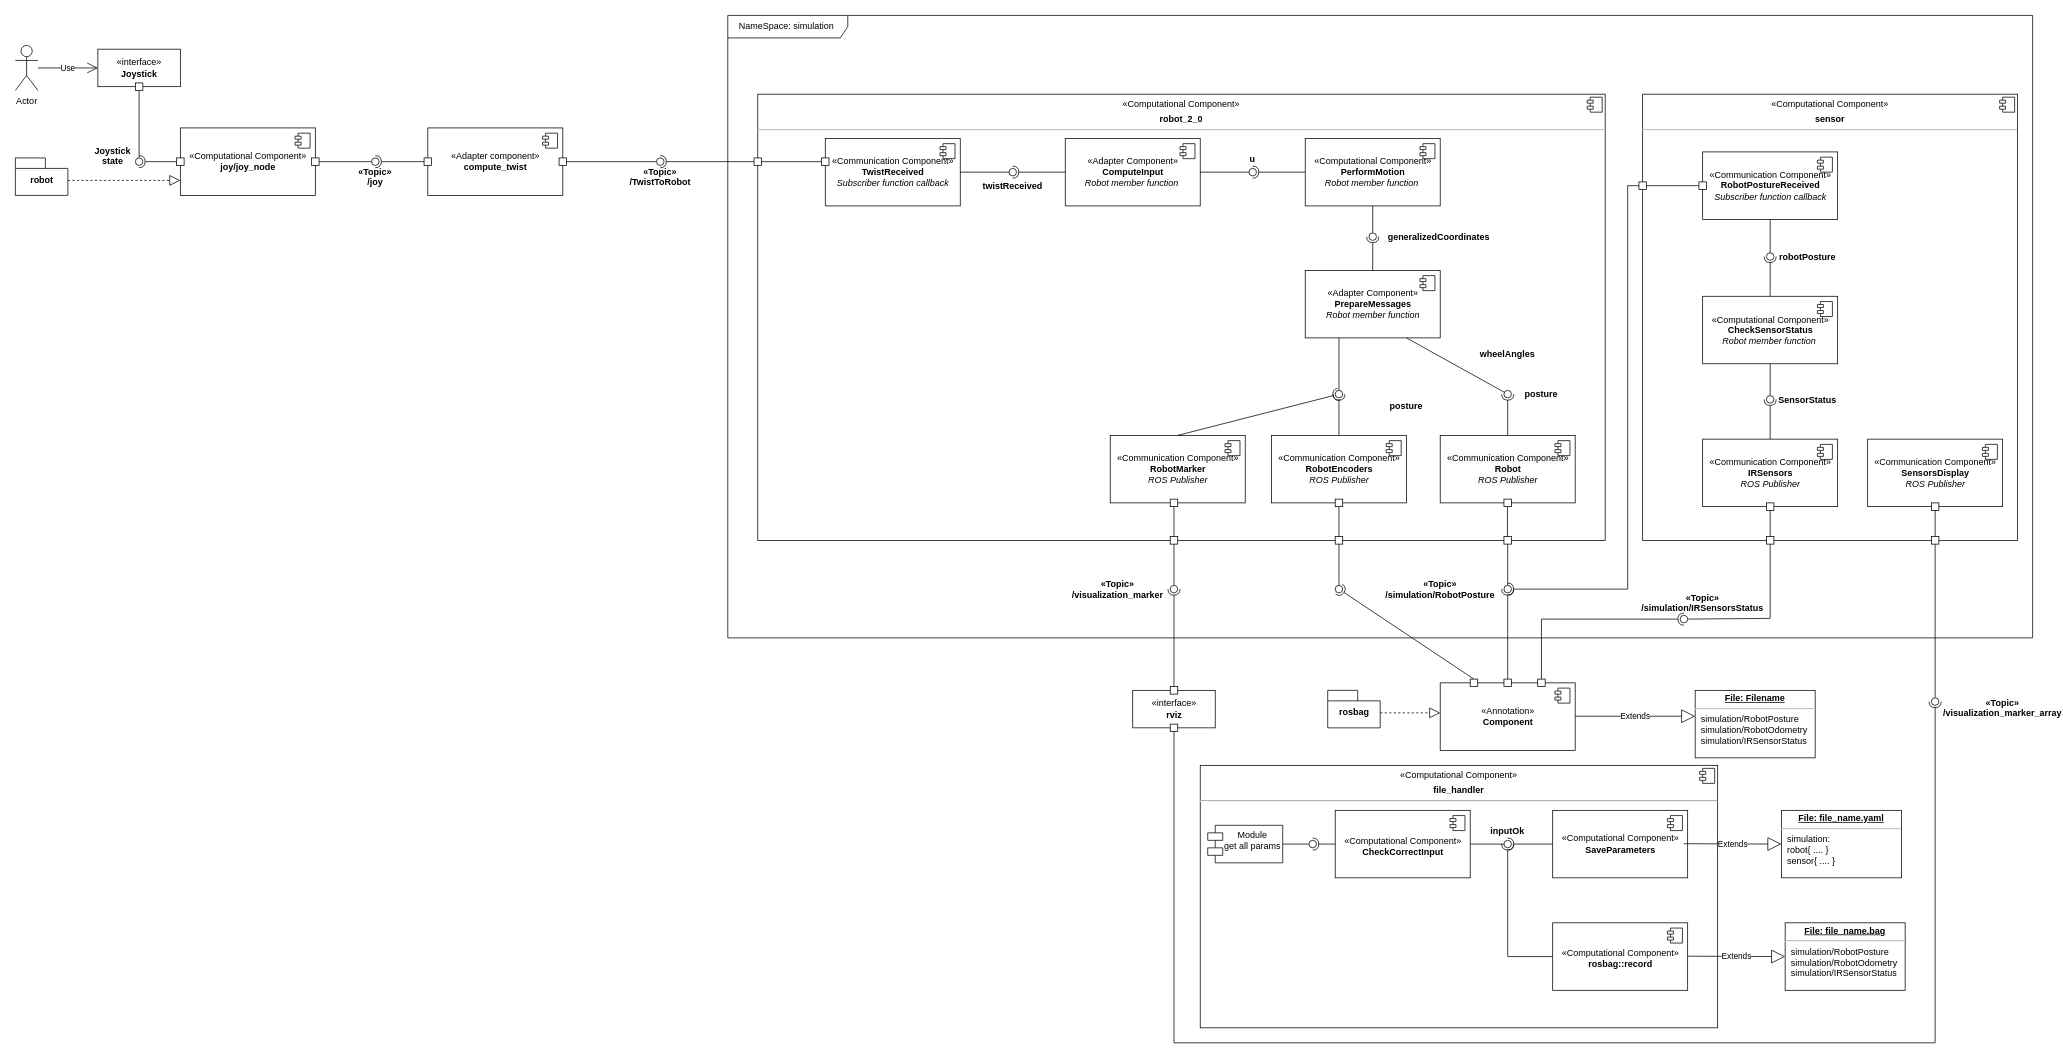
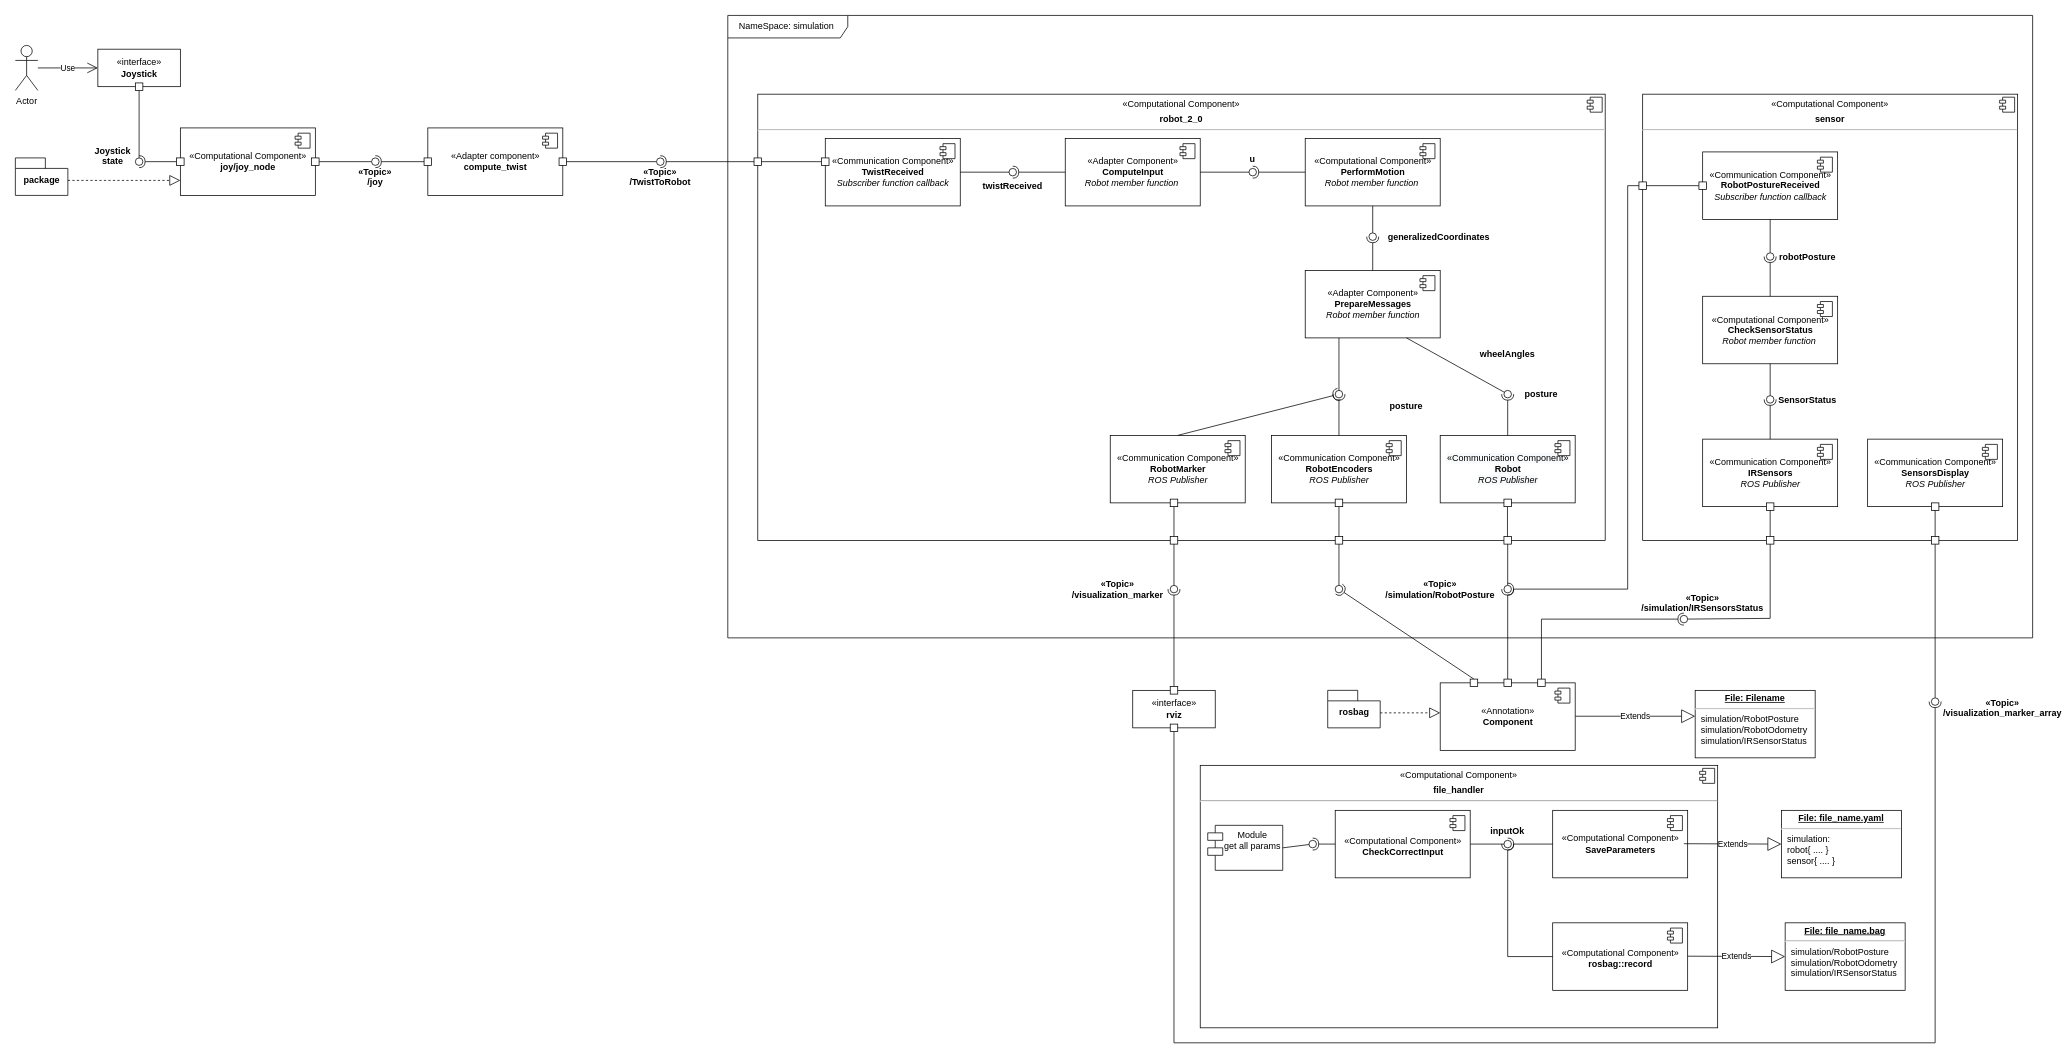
(42, 180) -> (42, 180)
(1245, 844) -> (1245, 848)
